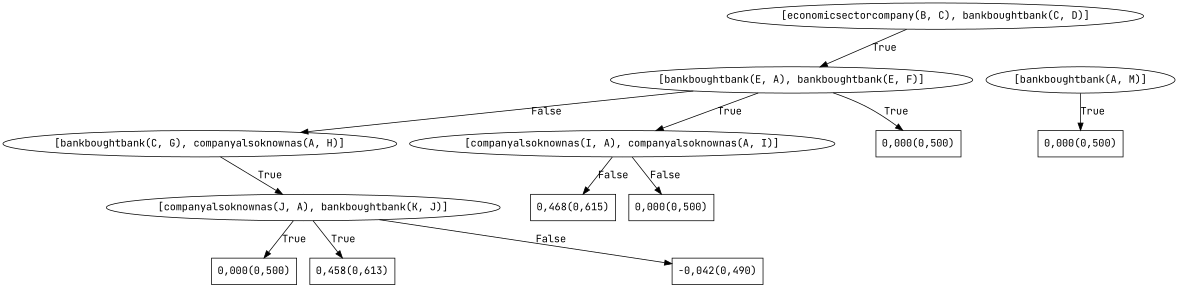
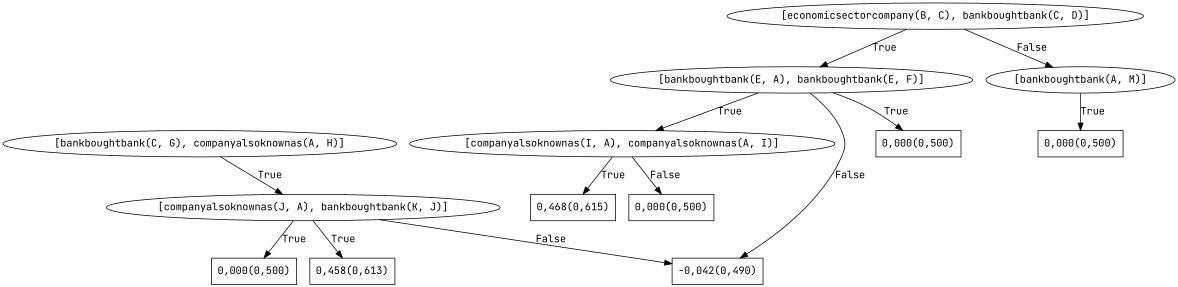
none -> (1005, 47)
(501, 111) -> (826, 183)
(613, 176) -> (613, 176)
